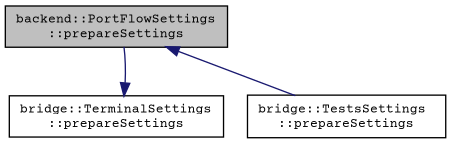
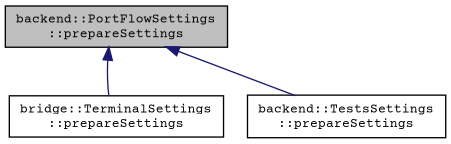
(125, 65) -> (108, 78)
(347, 116) -> (347, 116)
